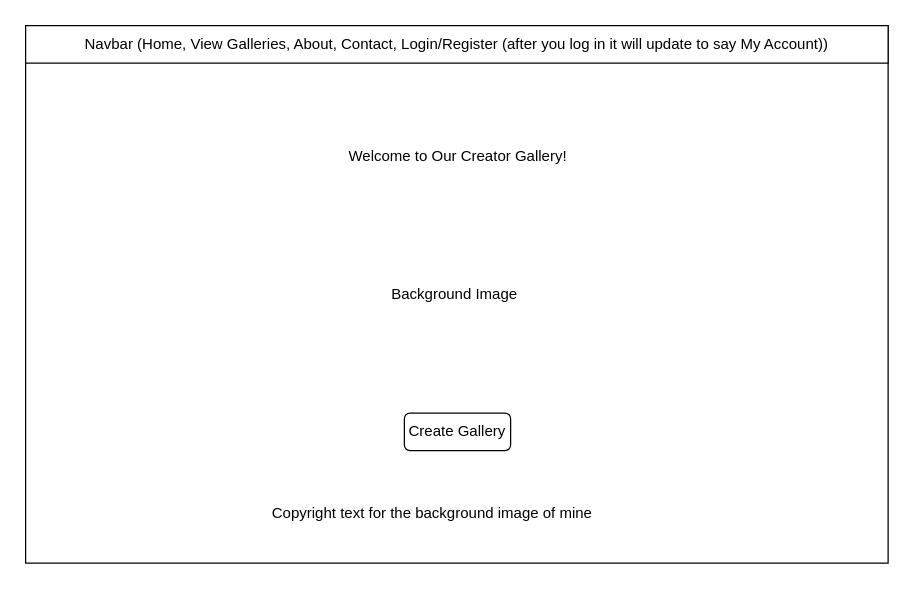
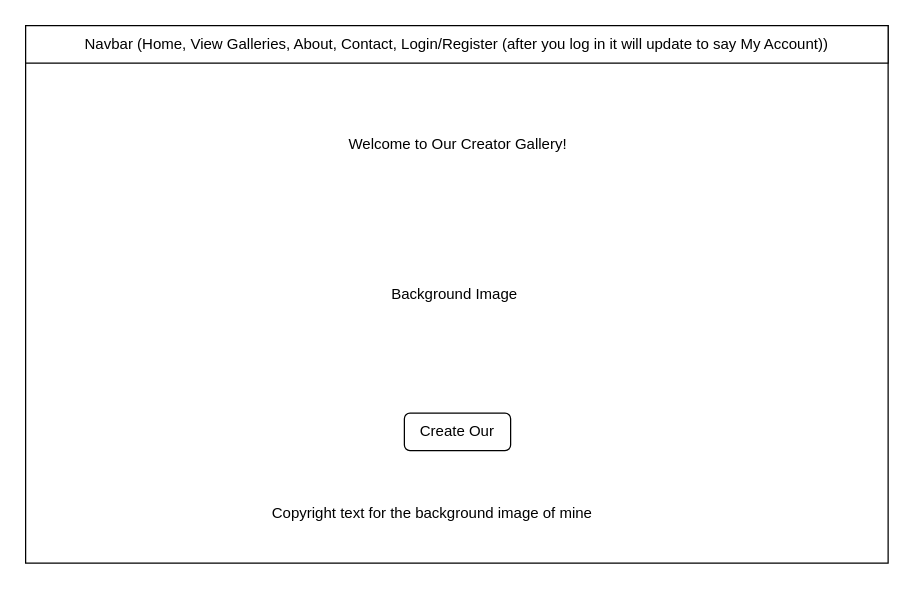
(458, 157) -> (458, 144)
(458, 432) -> (458, 432)
